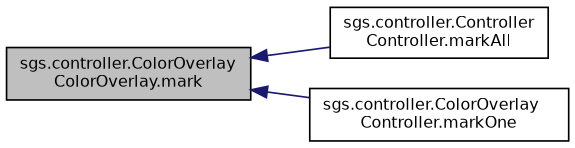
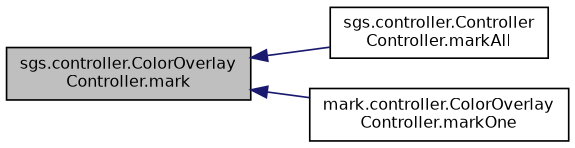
(129, 74) -> (129, 74)
(439, 115) -> (439, 115)
